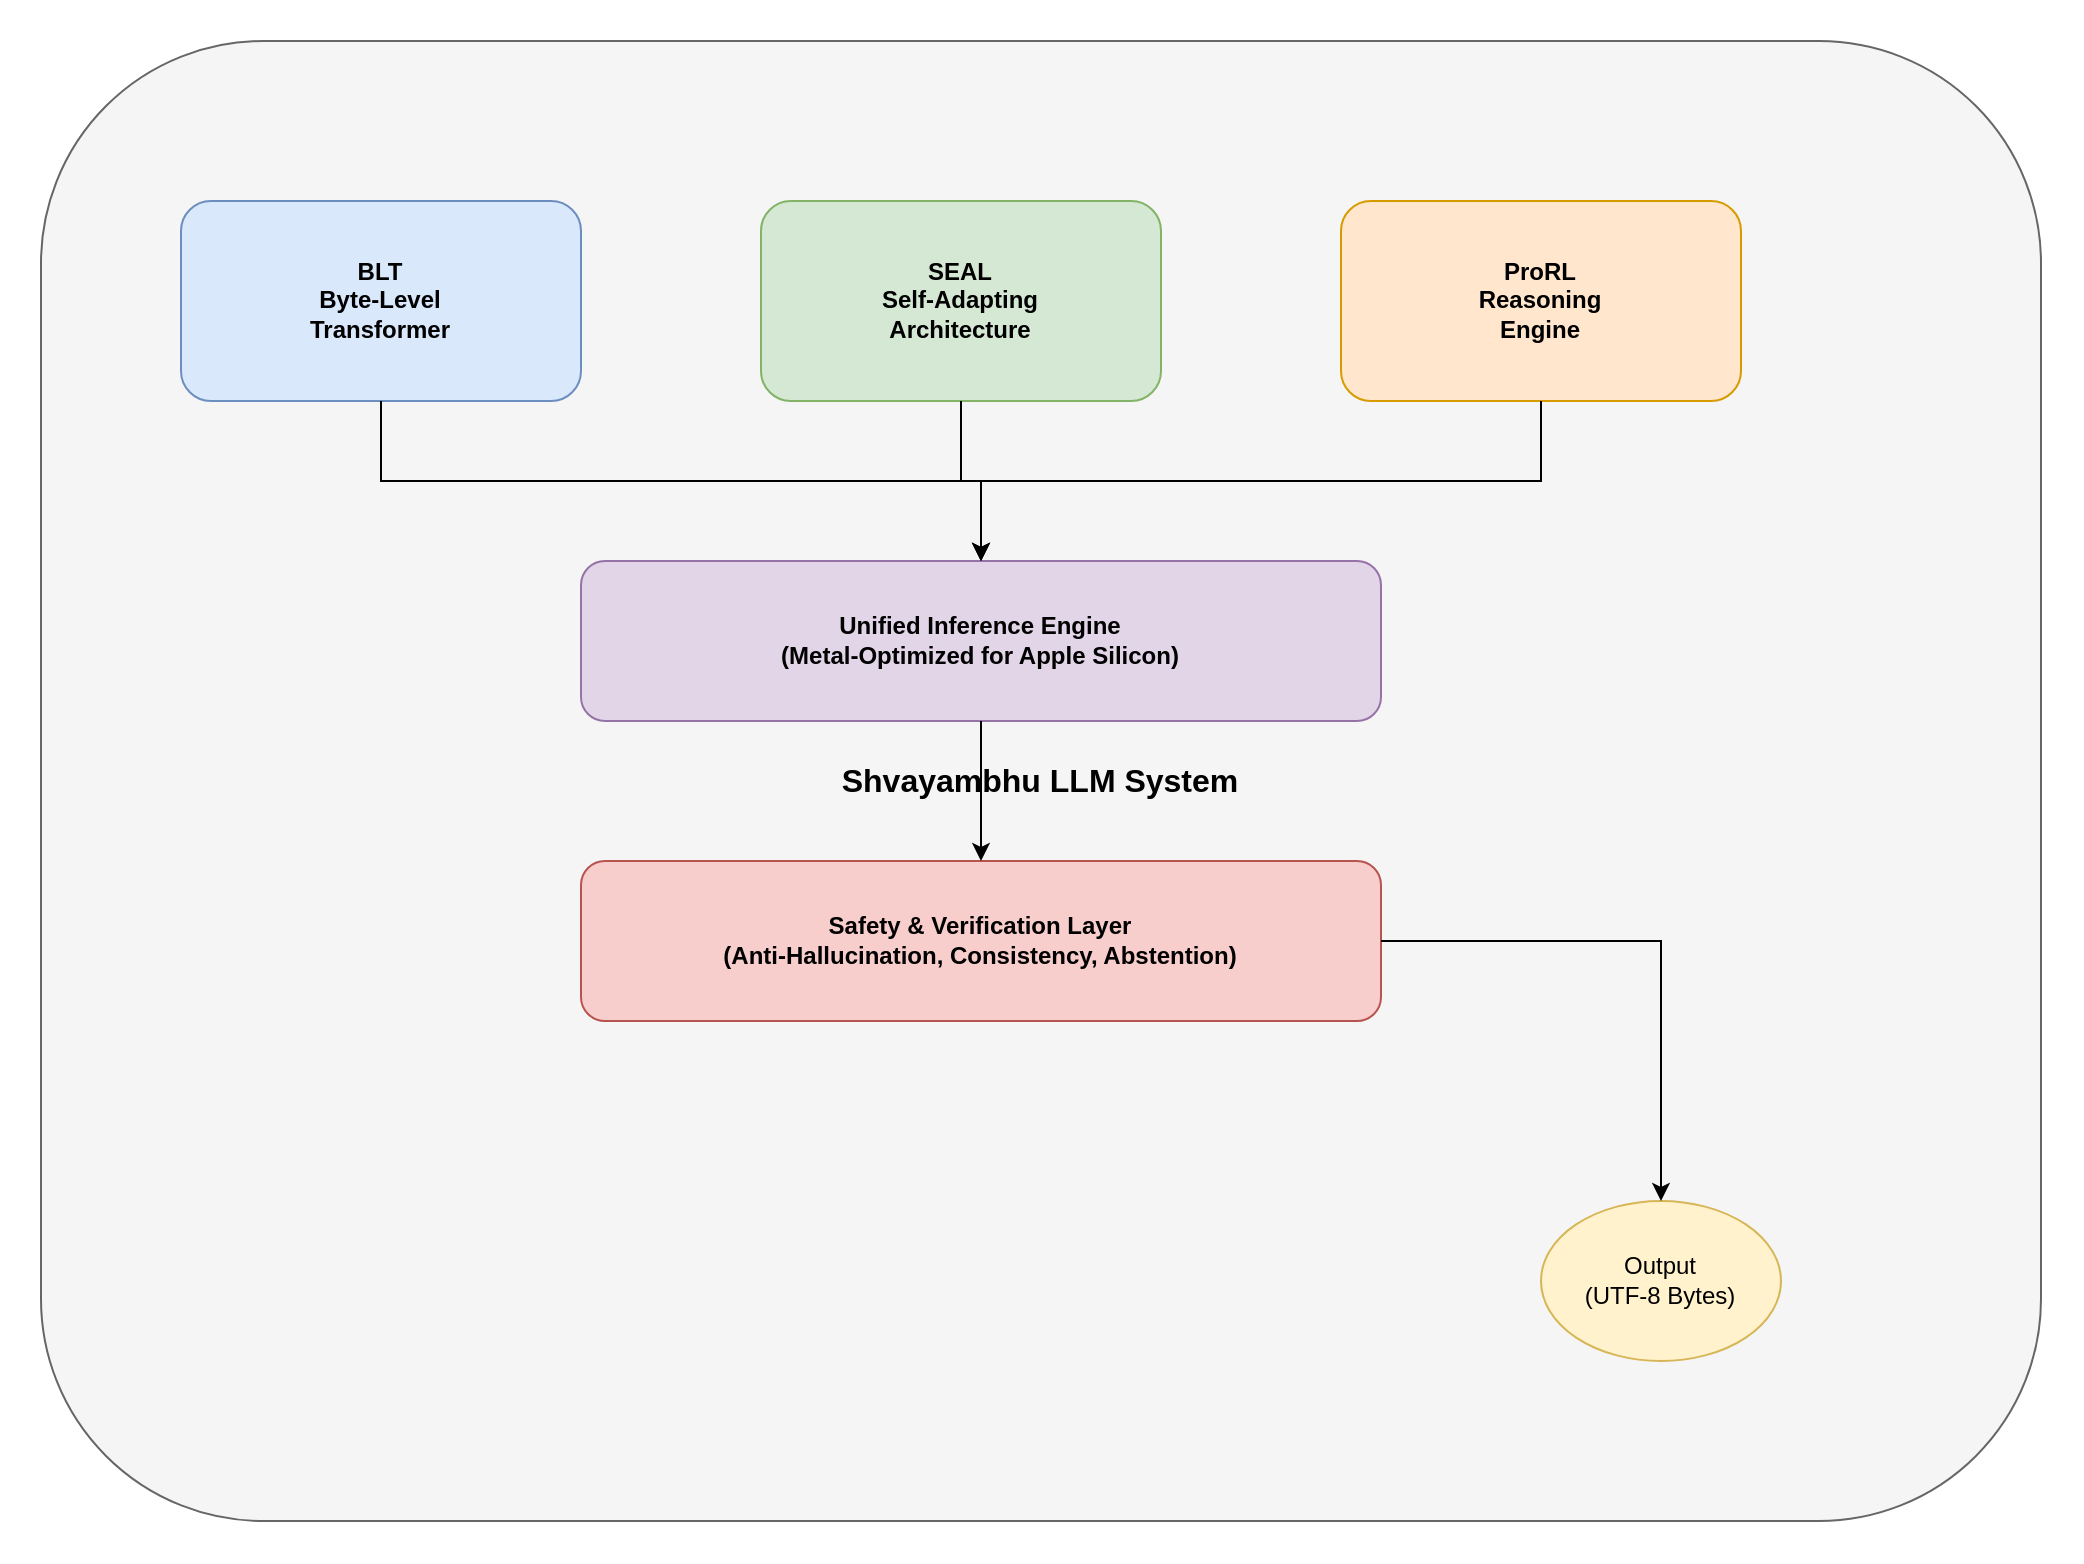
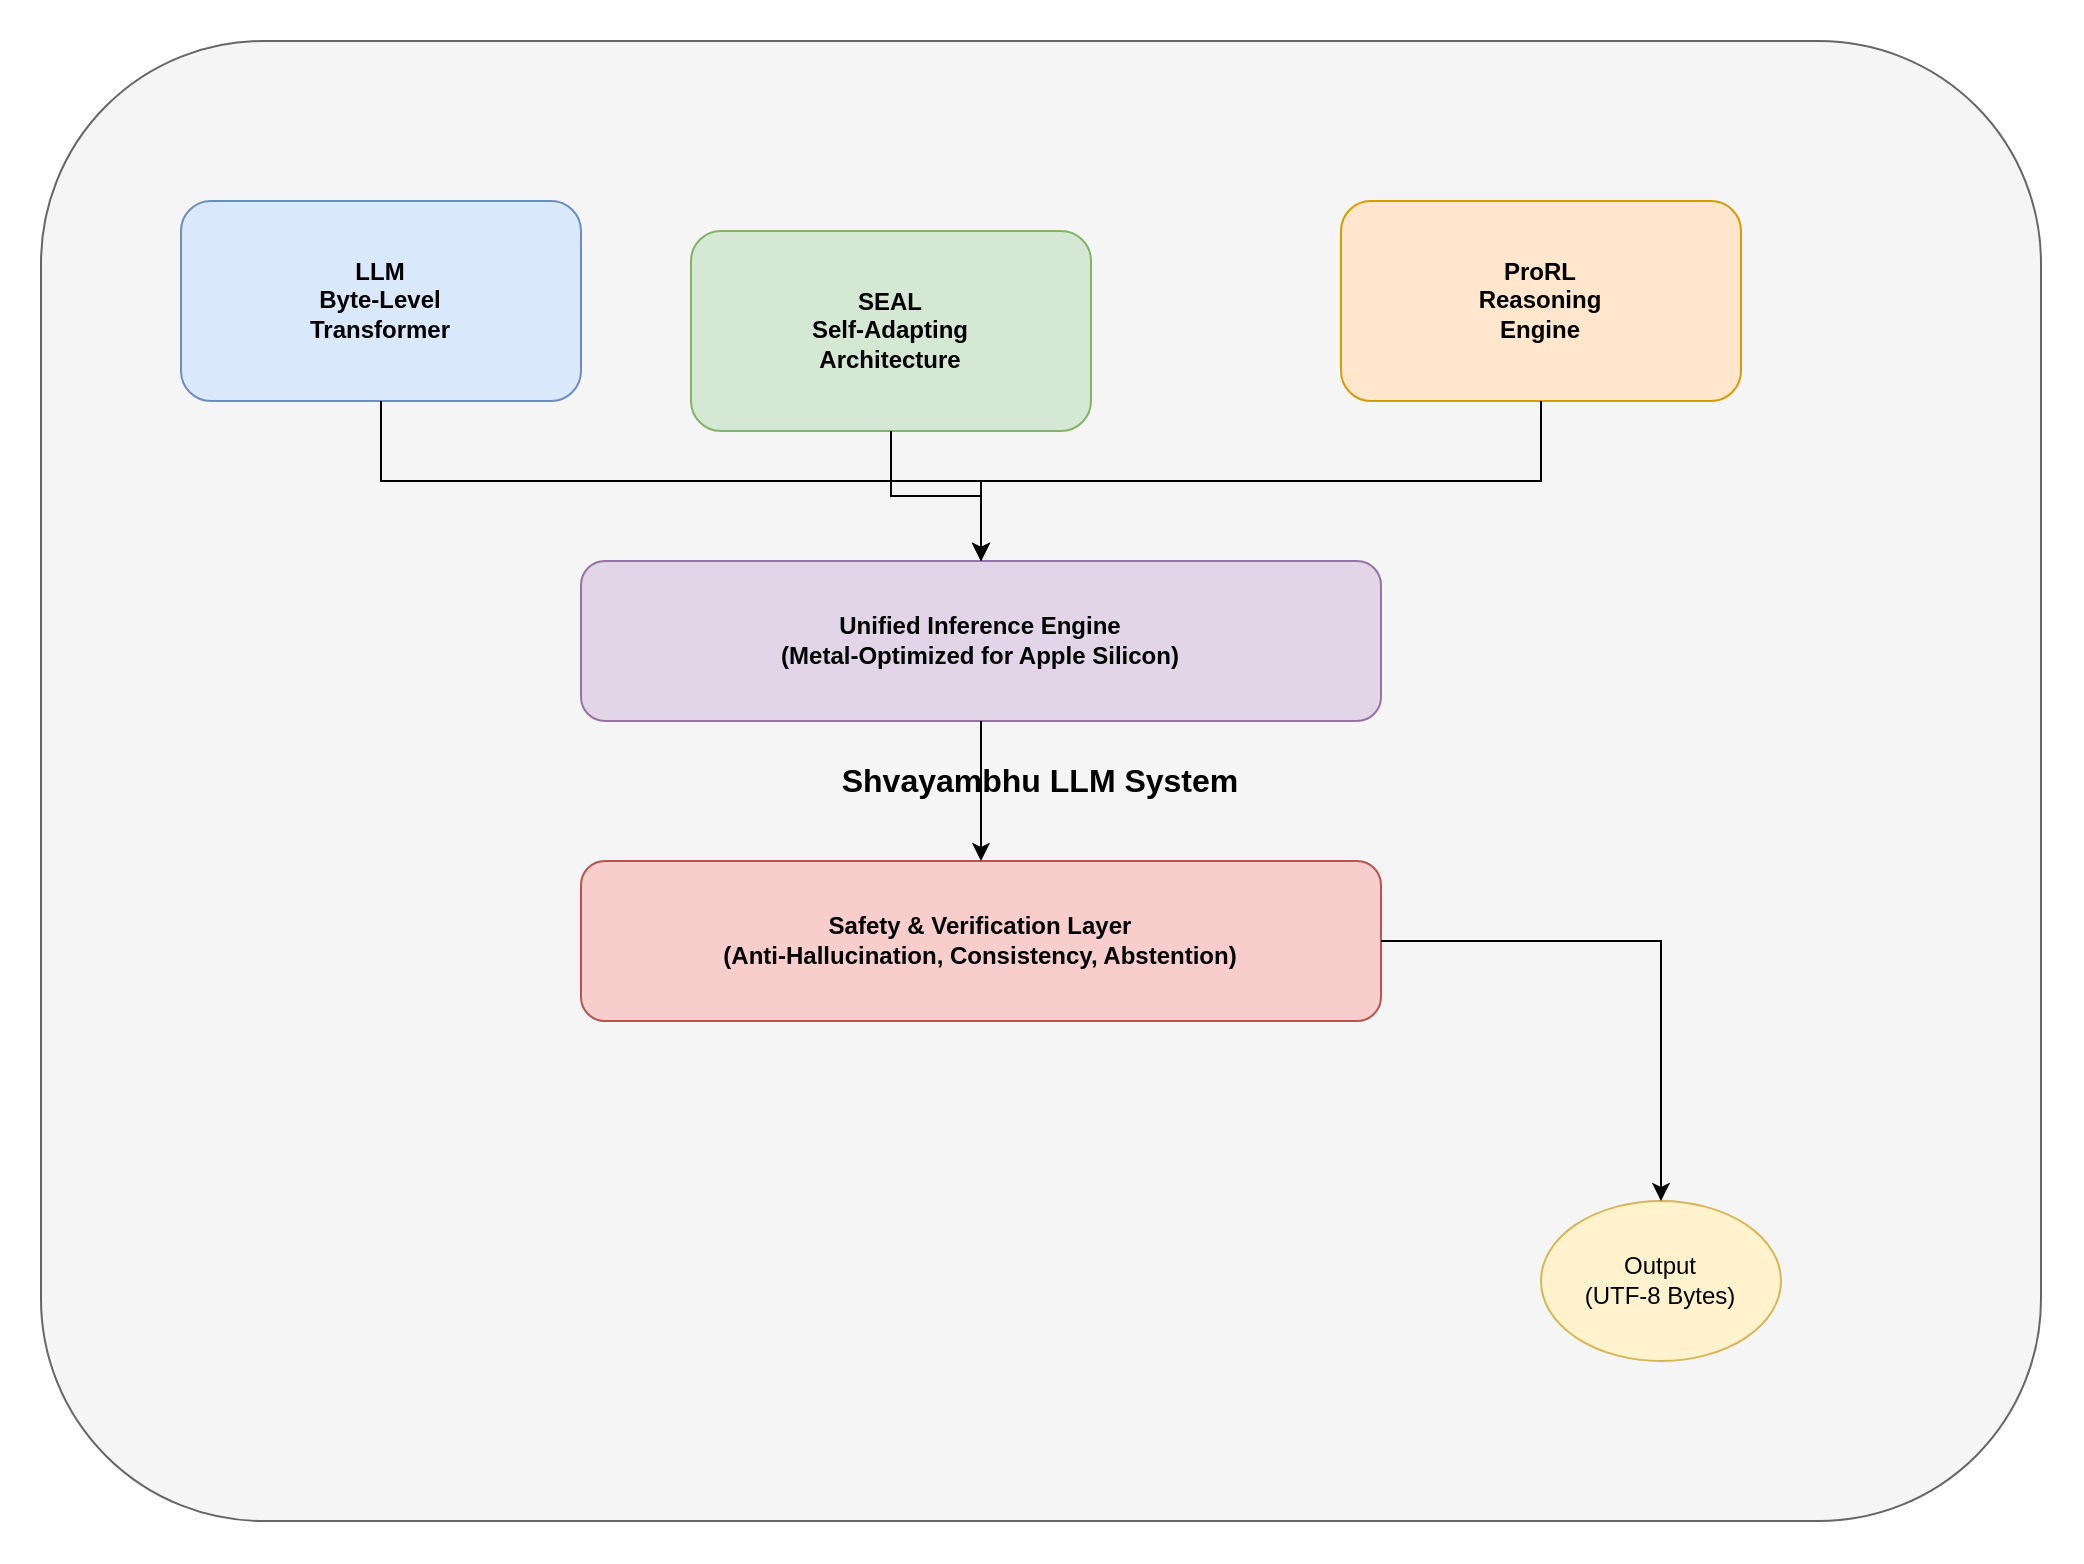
(381, 301) -> (381, 301)
(961, 301) -> (891, 331)
